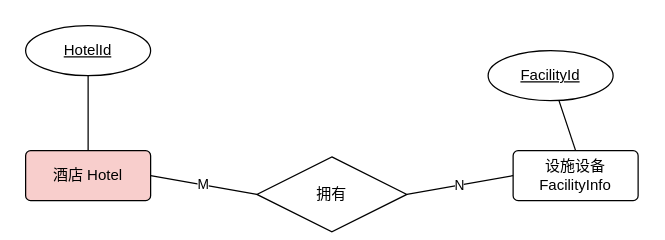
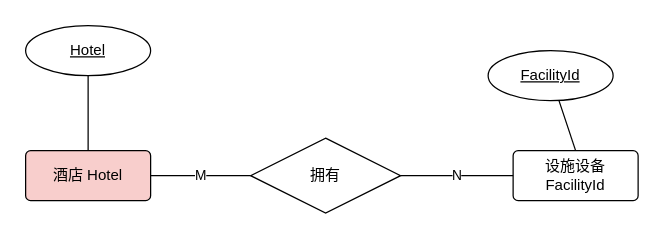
(88, 51) -> (88, 51)
(576, 176) -> (576, 176)
(332, 194) -> (326, 176)
